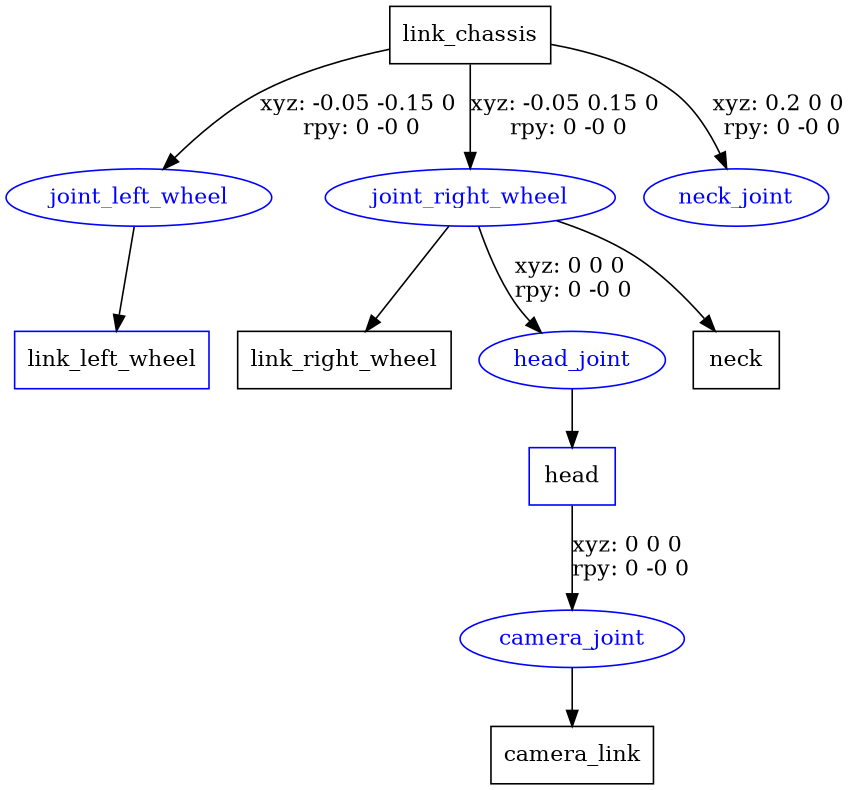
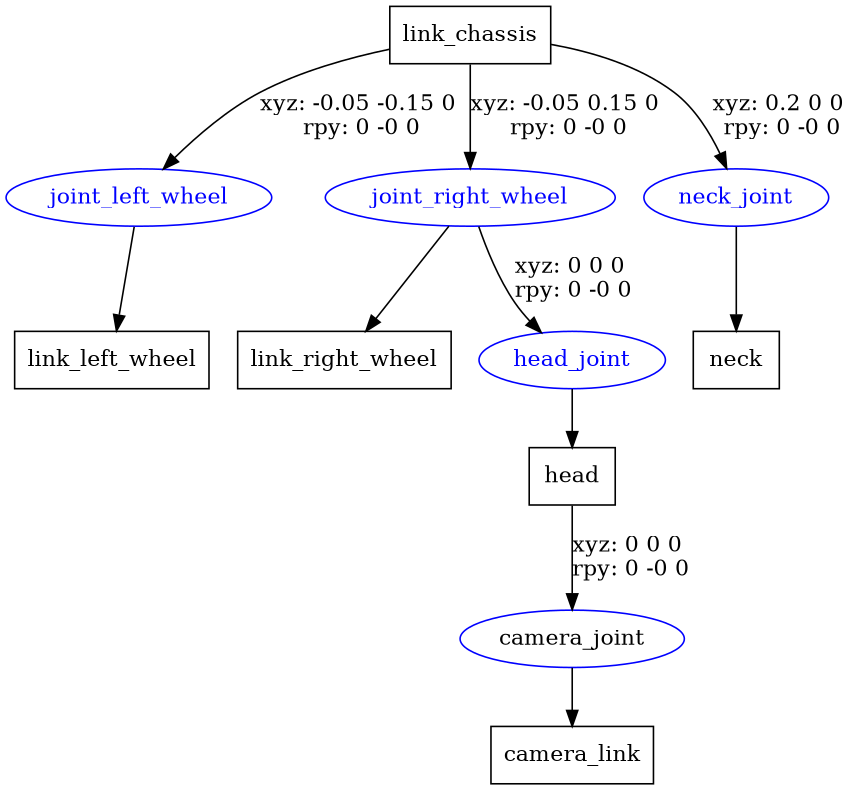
(638, 258) -> (736, 271)
(112, 360) -> (112, 360)
(572, 476) -> (572, 476)
(572, 639) -> (572, 639)
